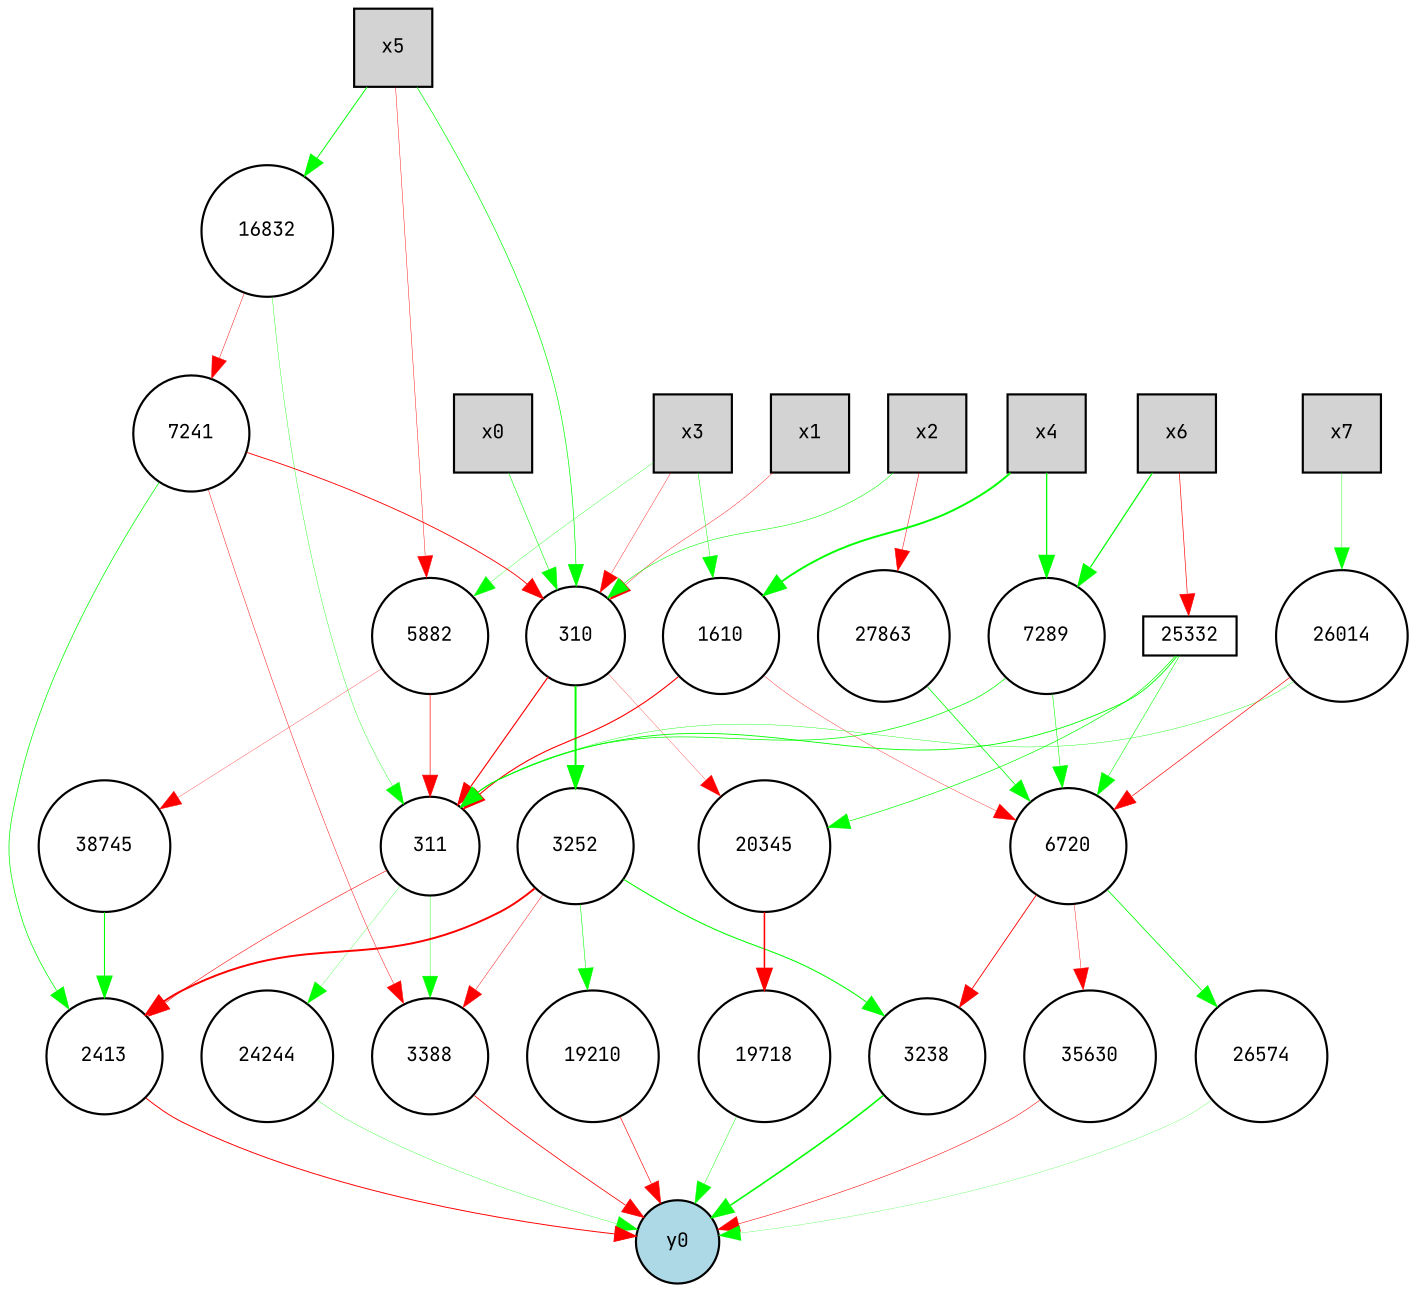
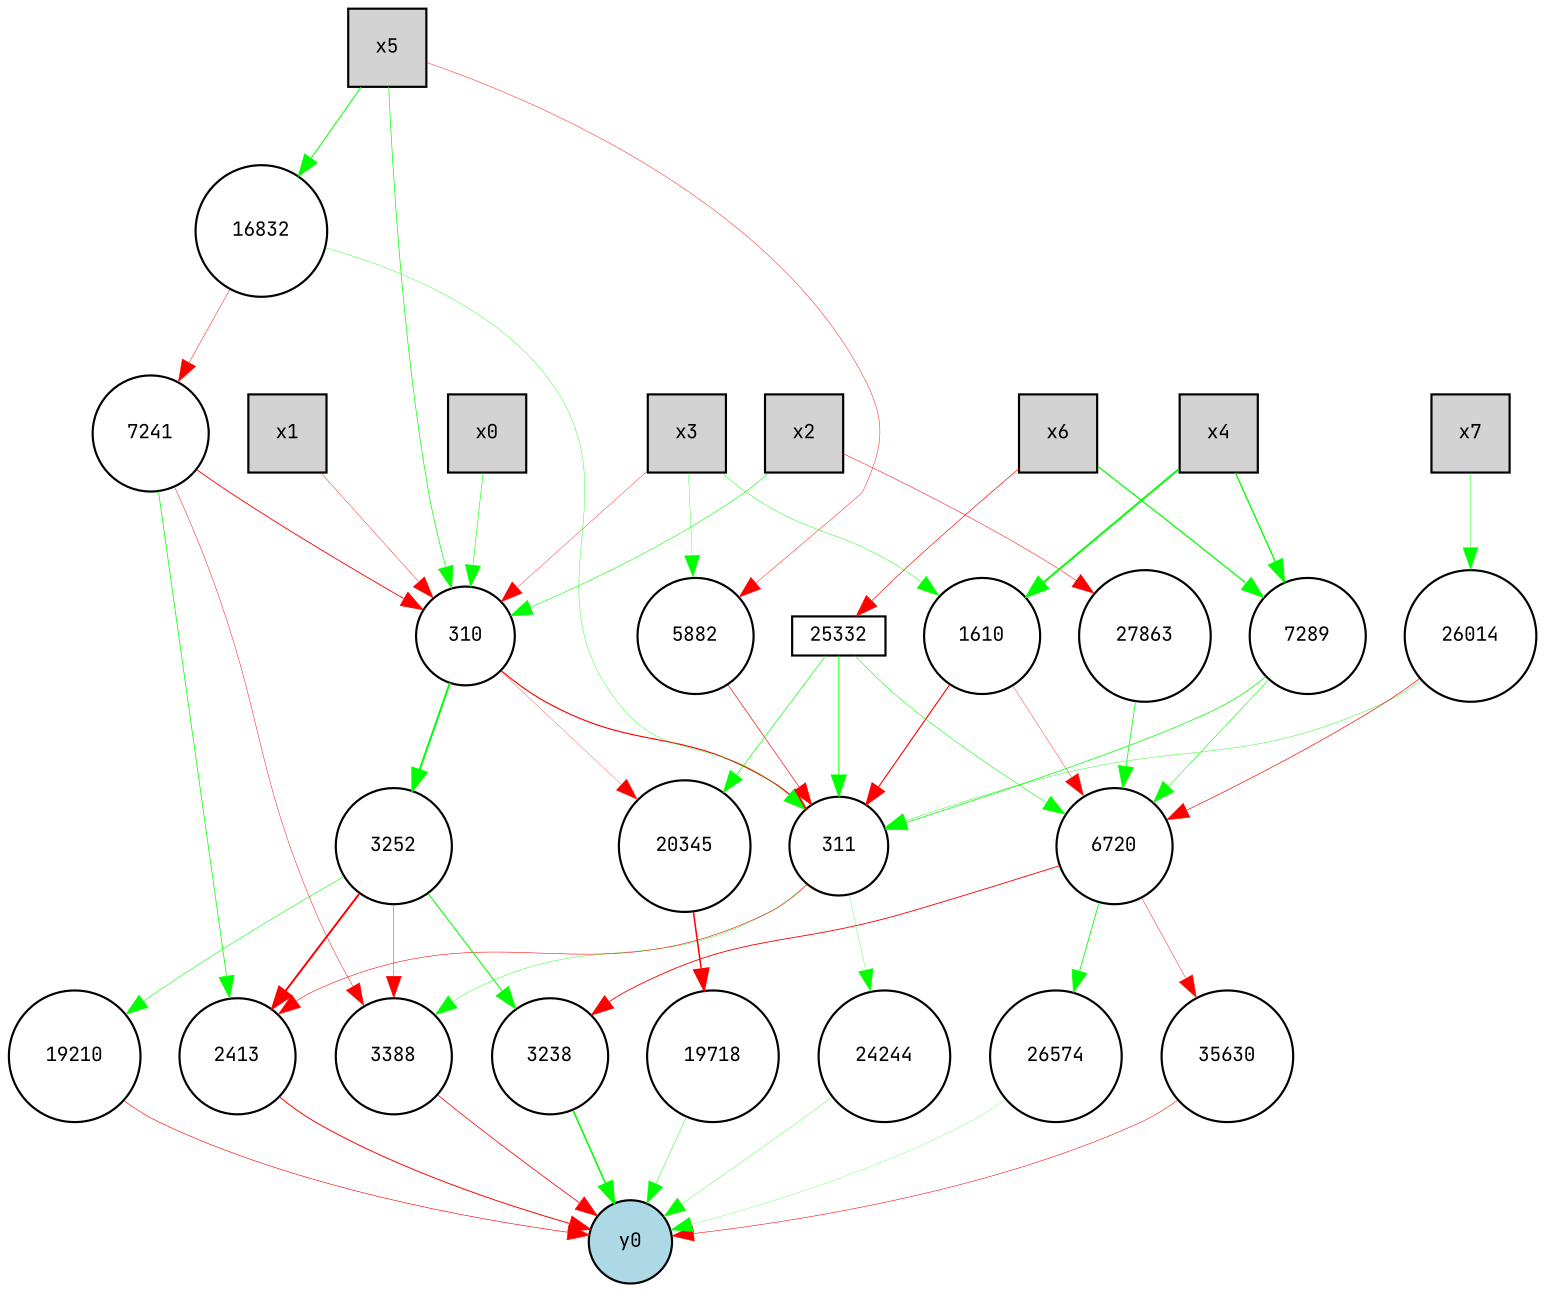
(104, 846) -> none
